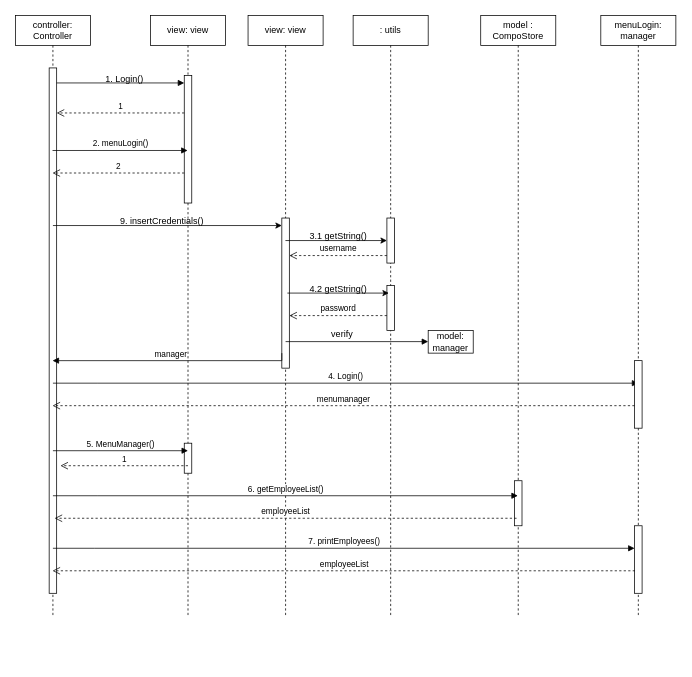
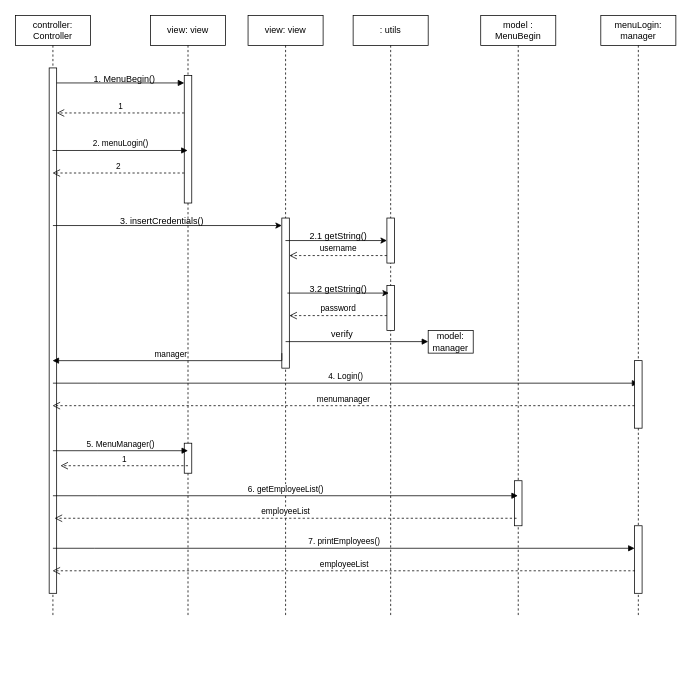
(518, 30) -> (518, 30)
(125, 79) -> (125, 79)
(162, 222) -> (162, 222)
(338, 237) -> (338, 237)
(338, 289) -> (338, 289)
